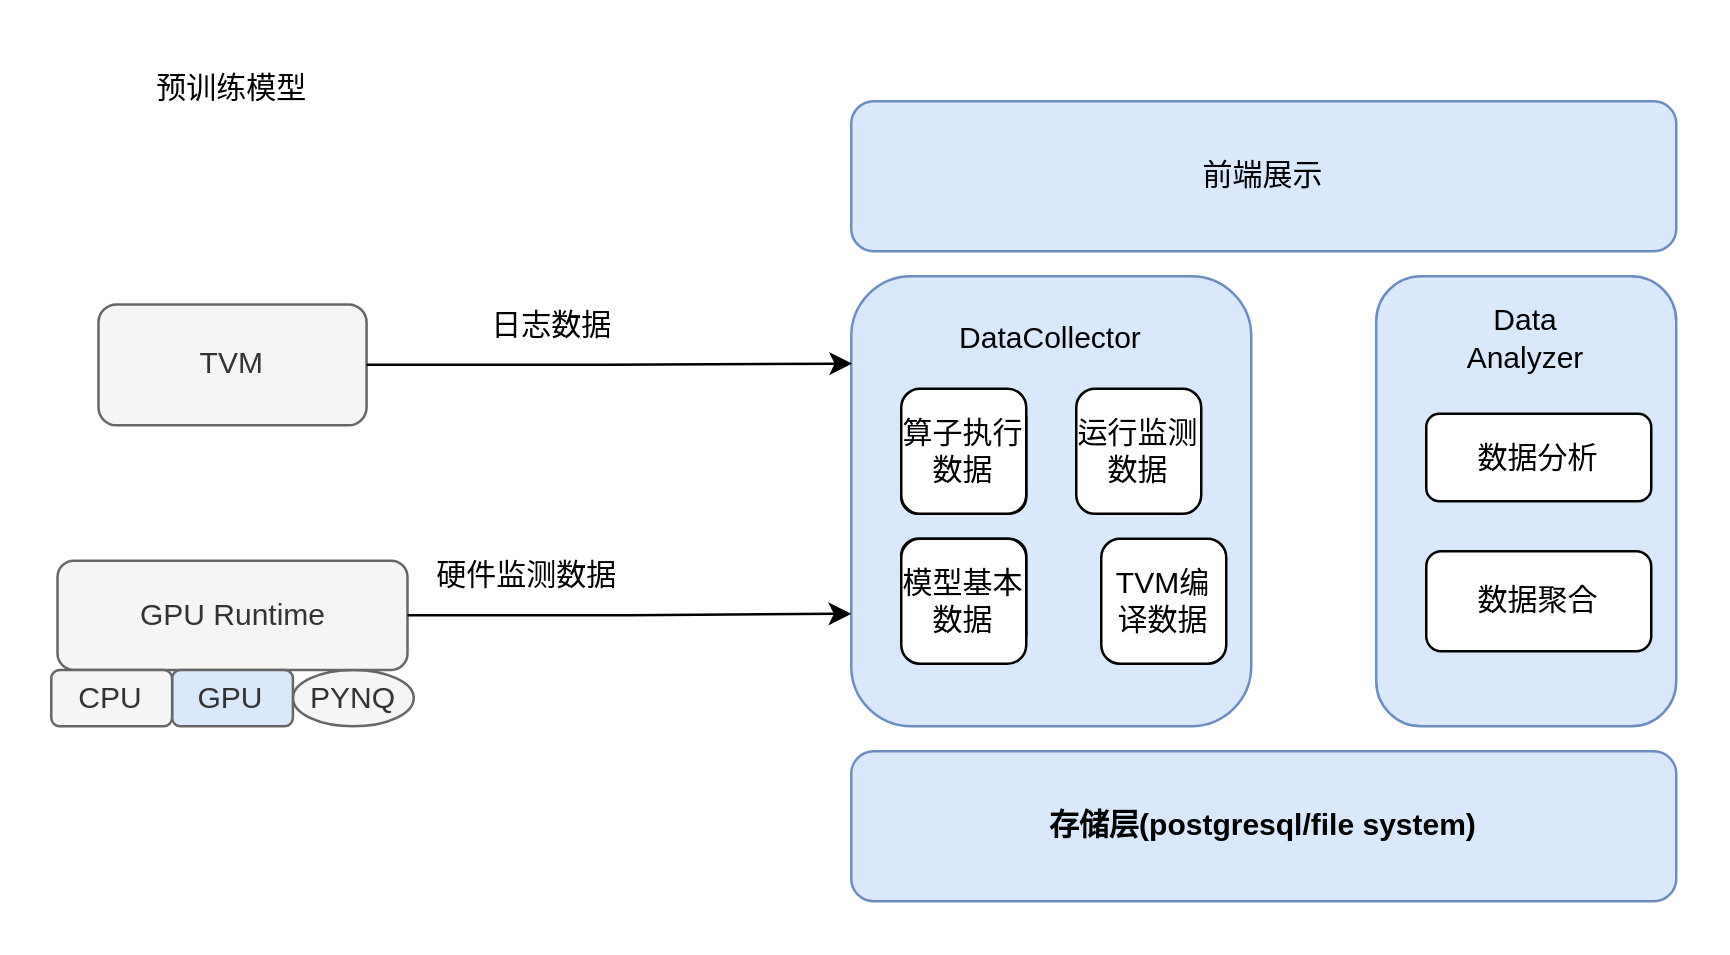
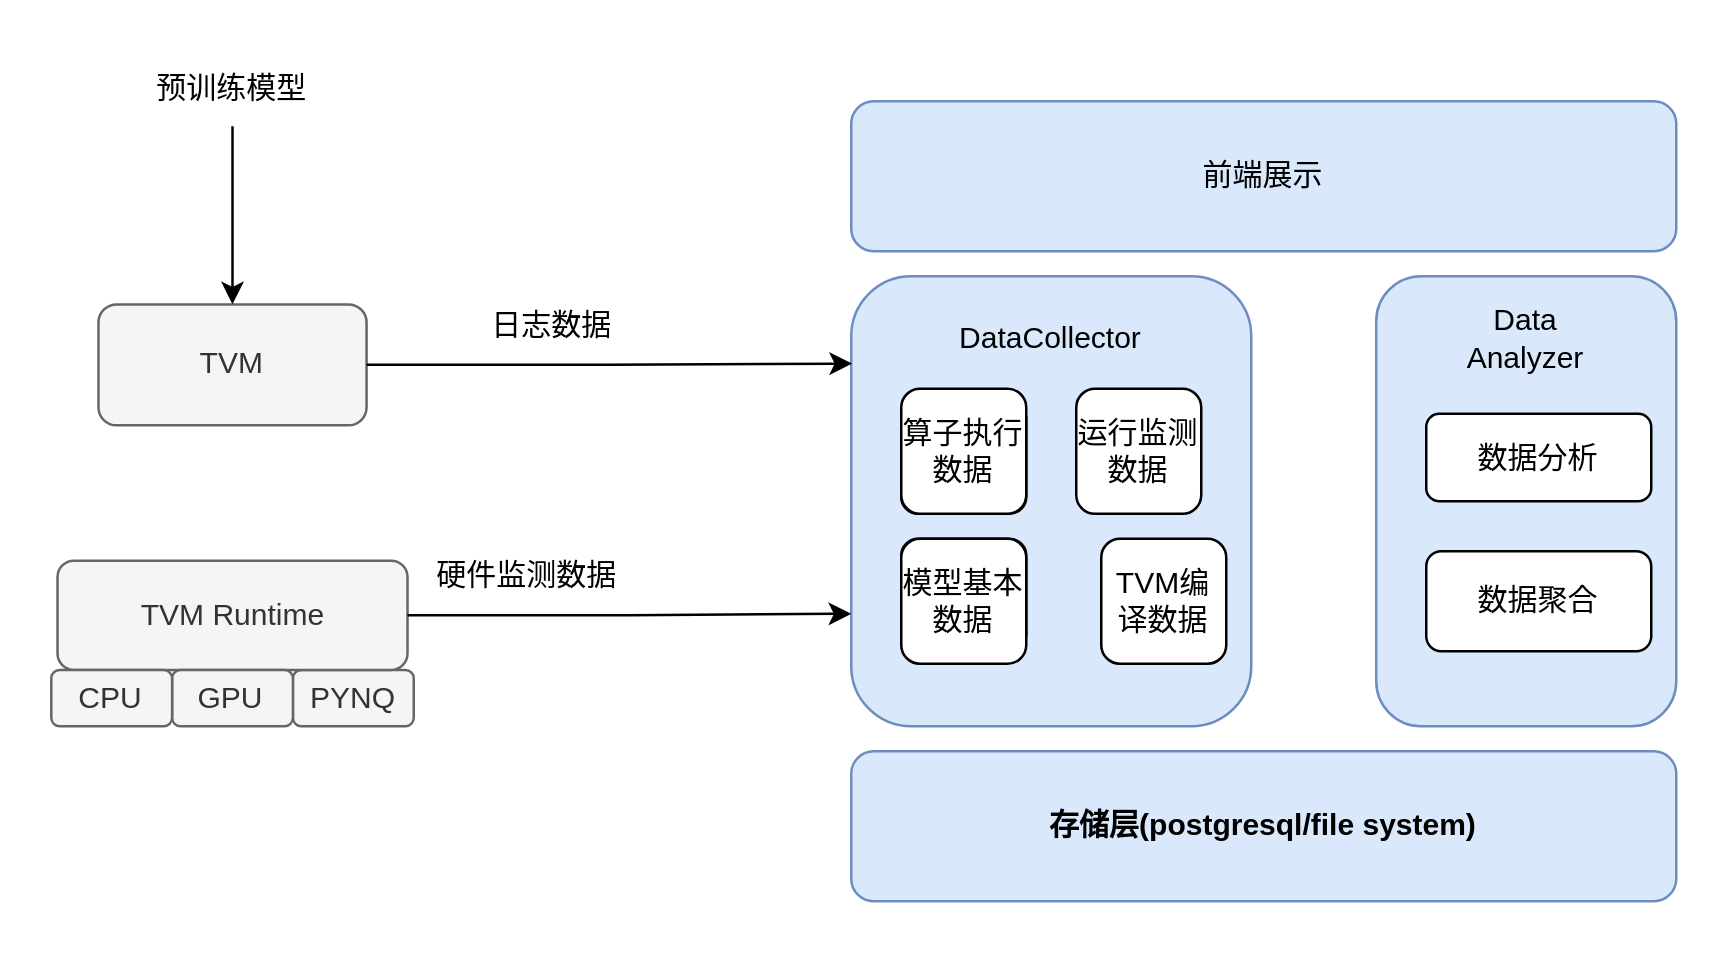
none -> (233, 207)
(234, 616) -> (234, 616)
(233, 698) -> (233, 698)
(353, 698) -> (353, 698)
